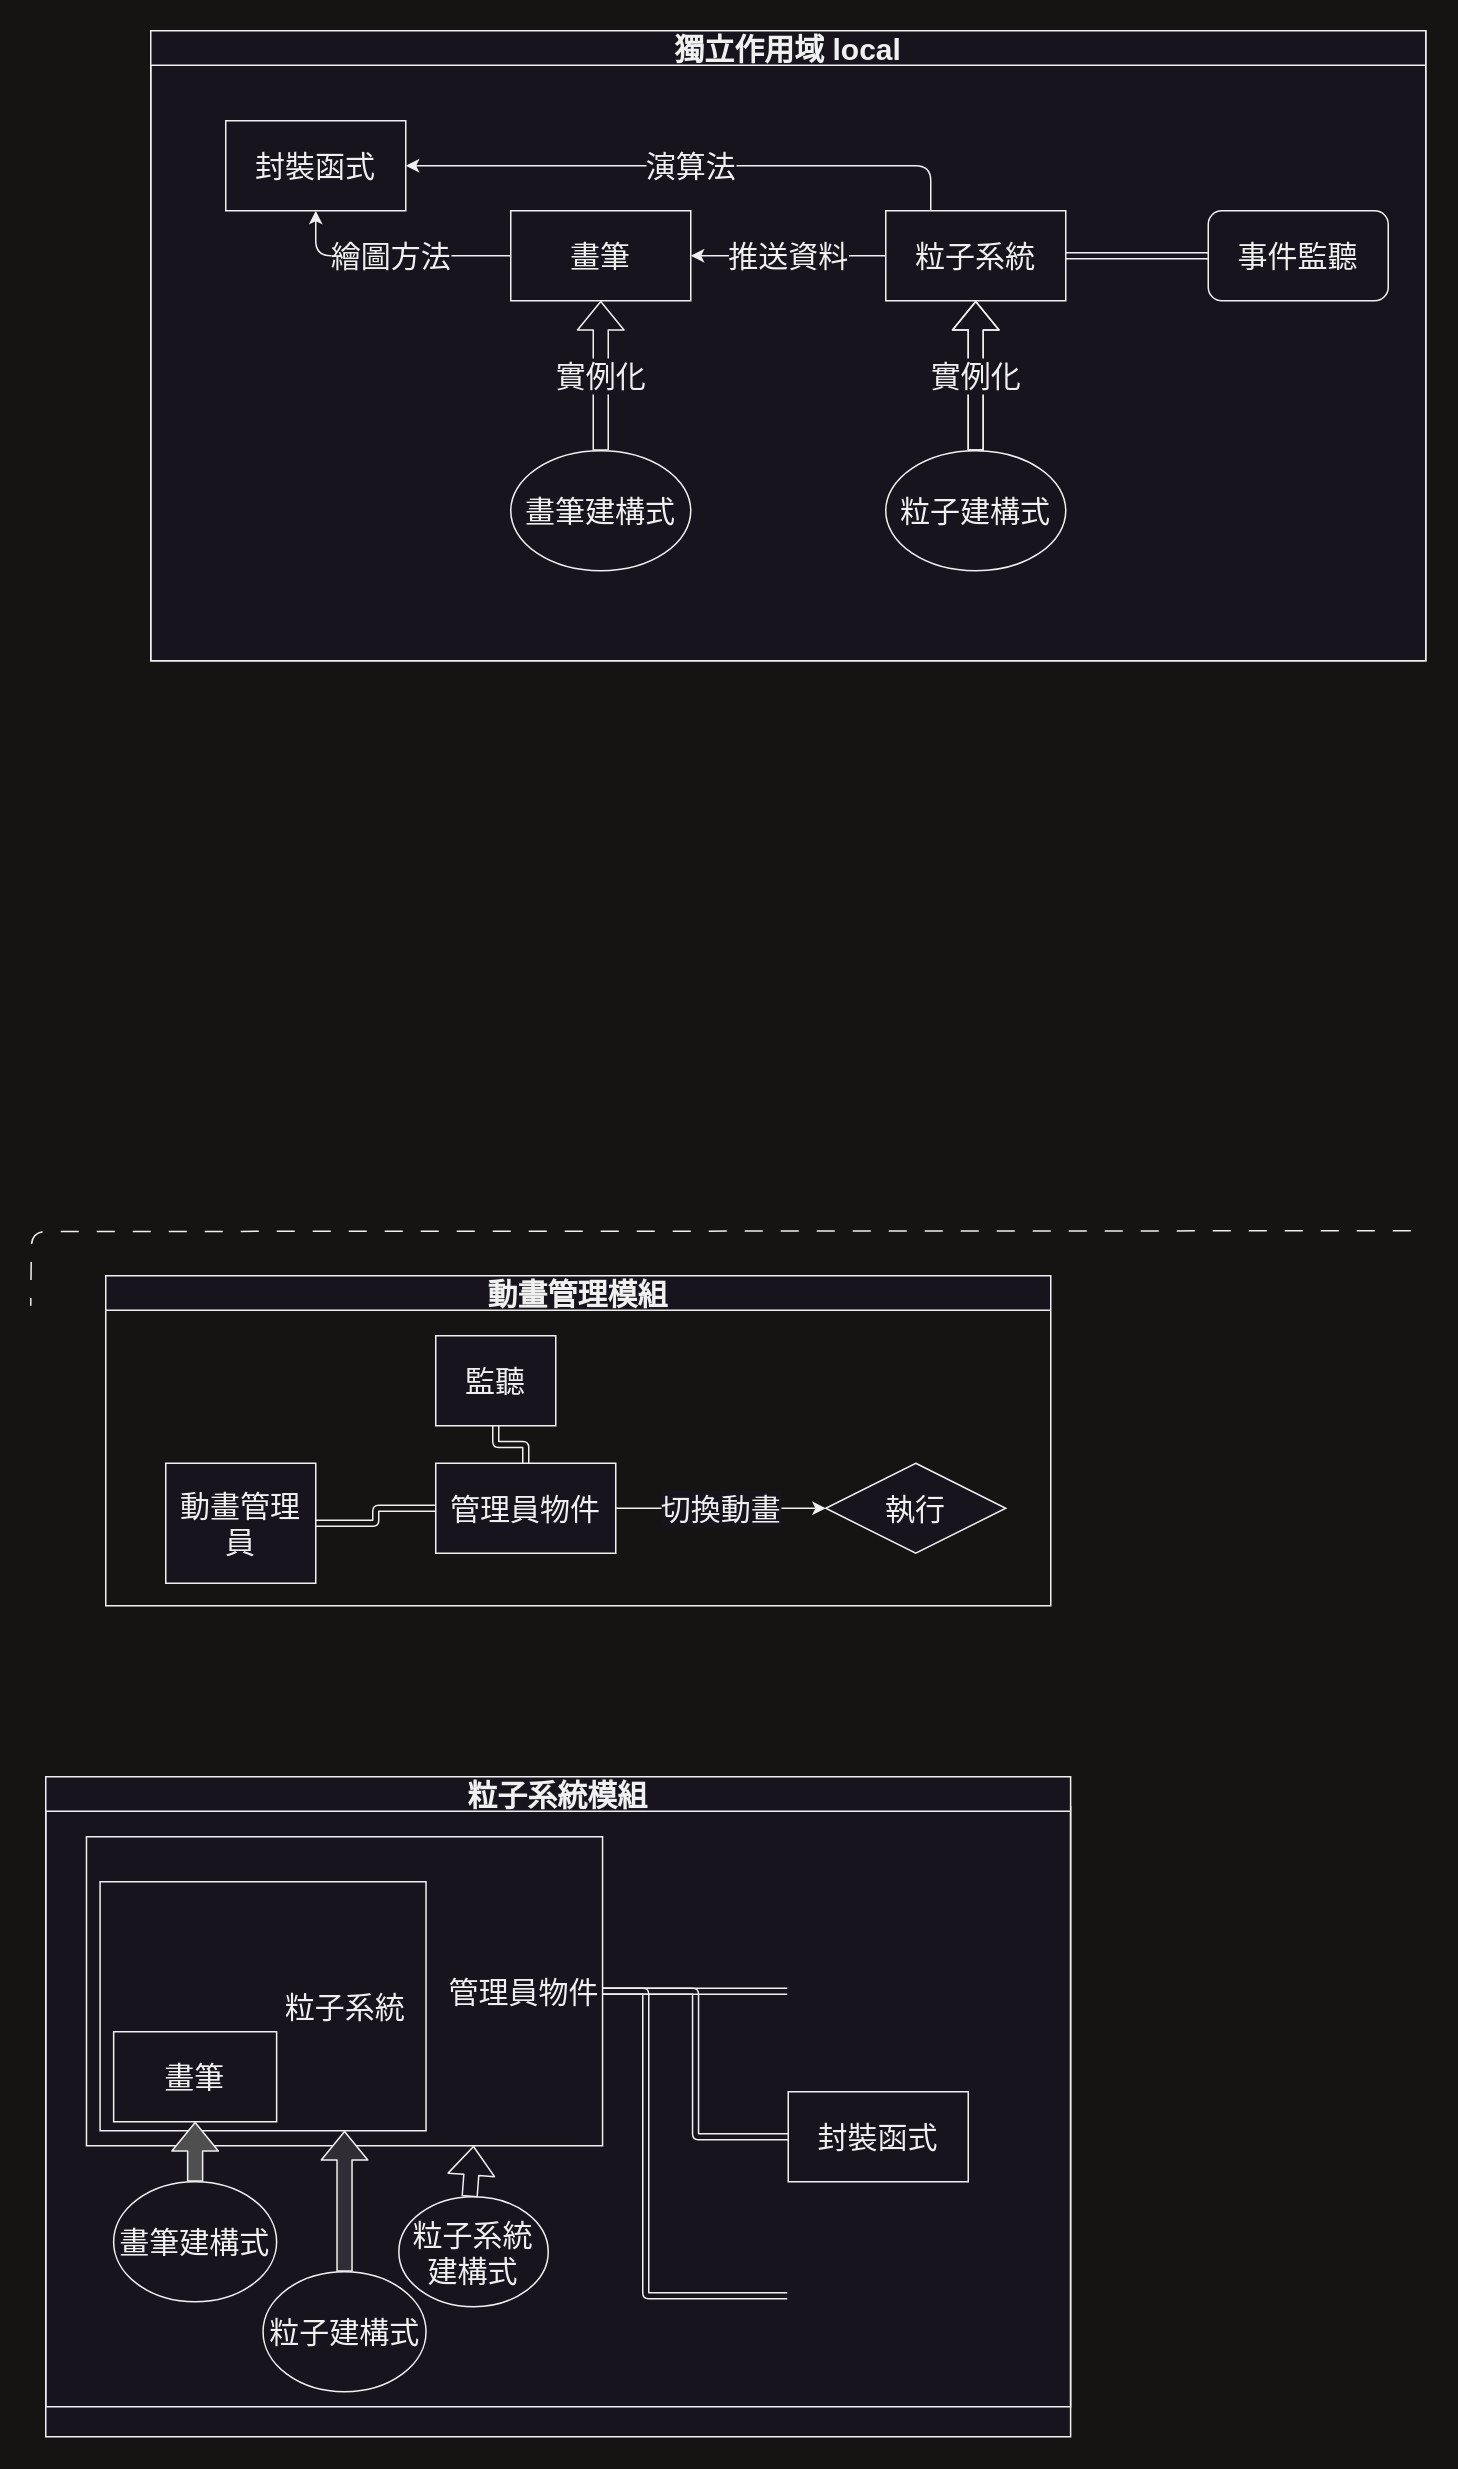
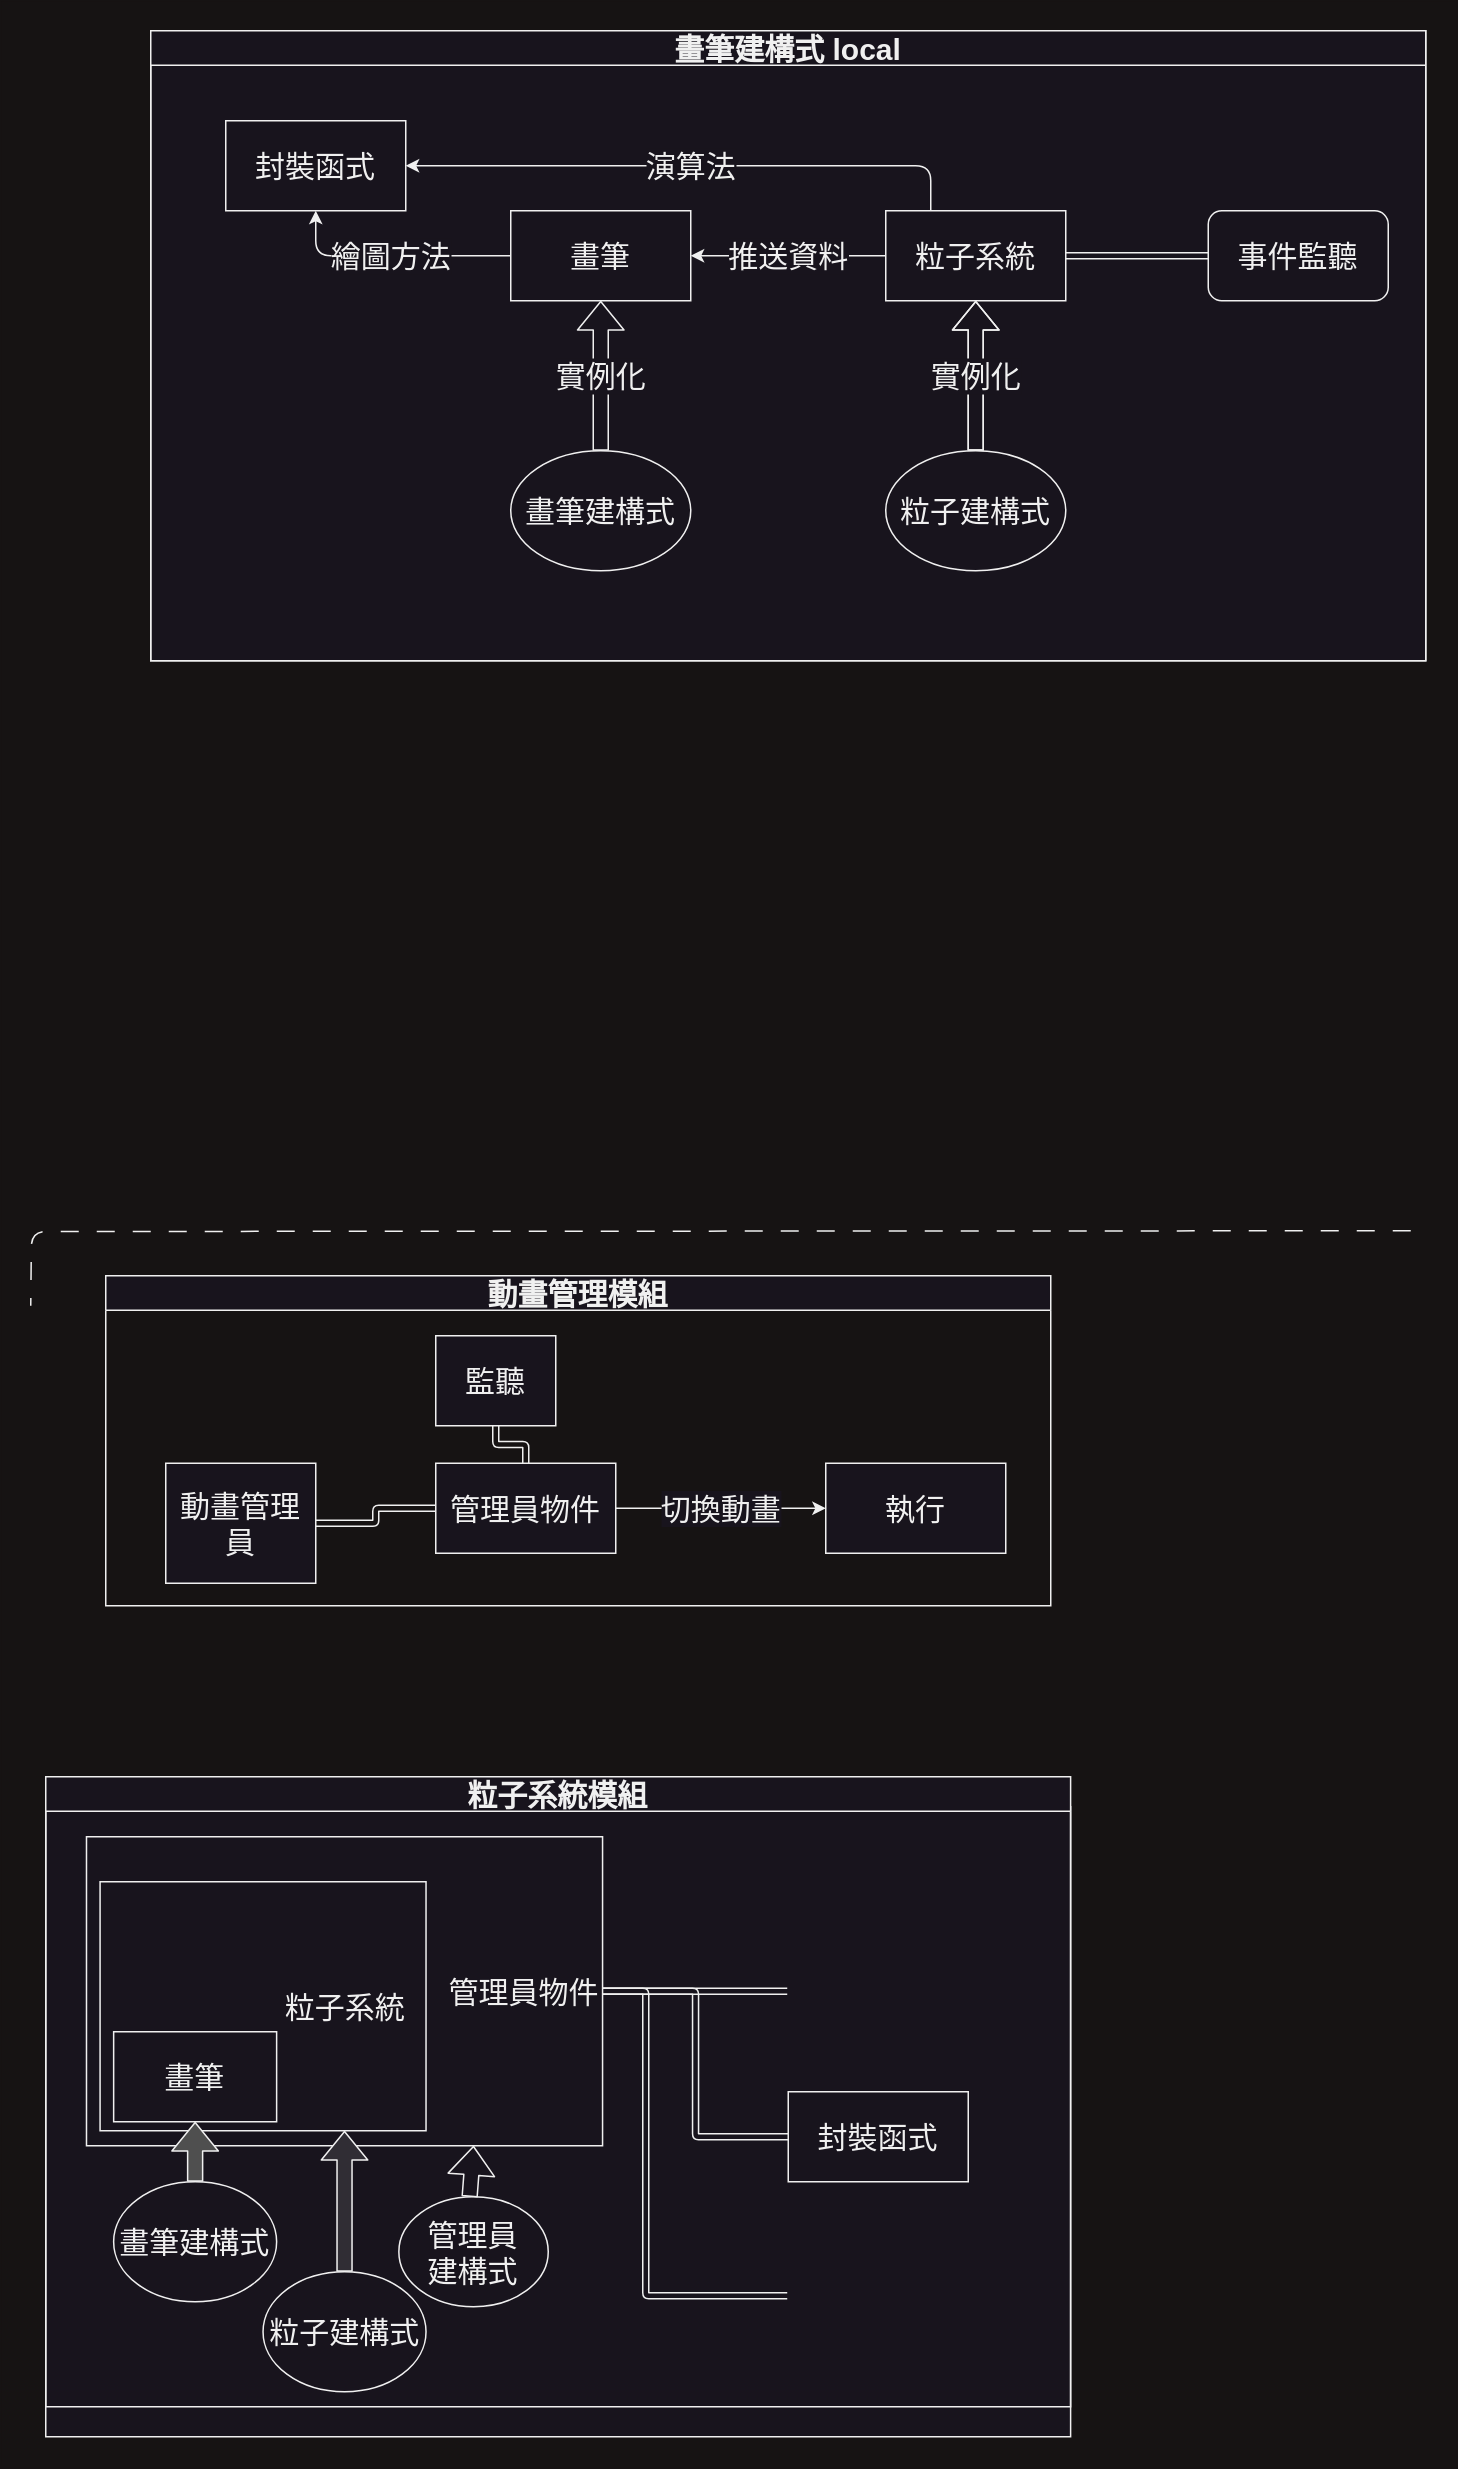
(788, 49) -> (788, 49)
(916, 1508) -> (916, 1508)
(473, 2252) -> (473, 2252)
